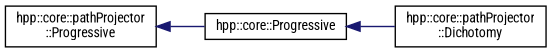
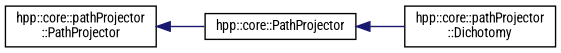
(81, 26) -> (81, 26)
(276, 26) -> (280, 26)
